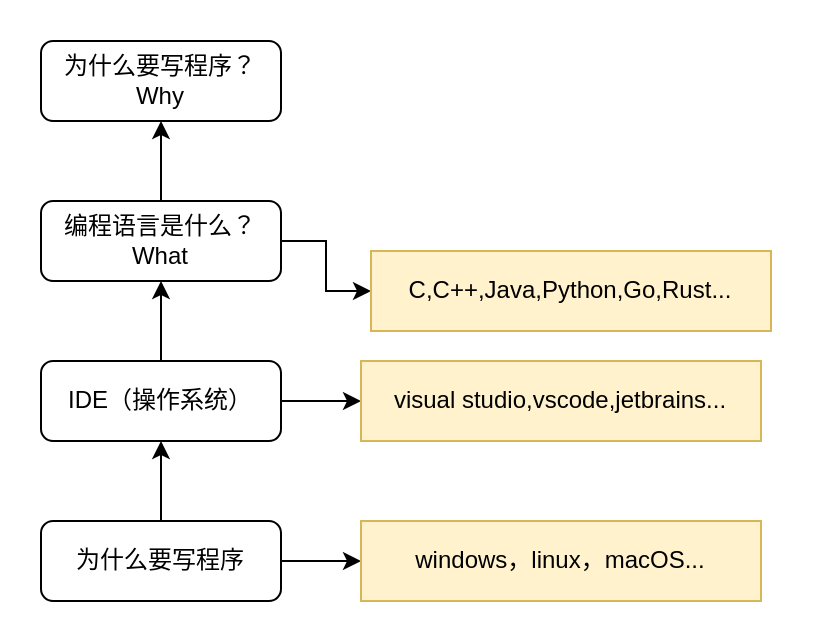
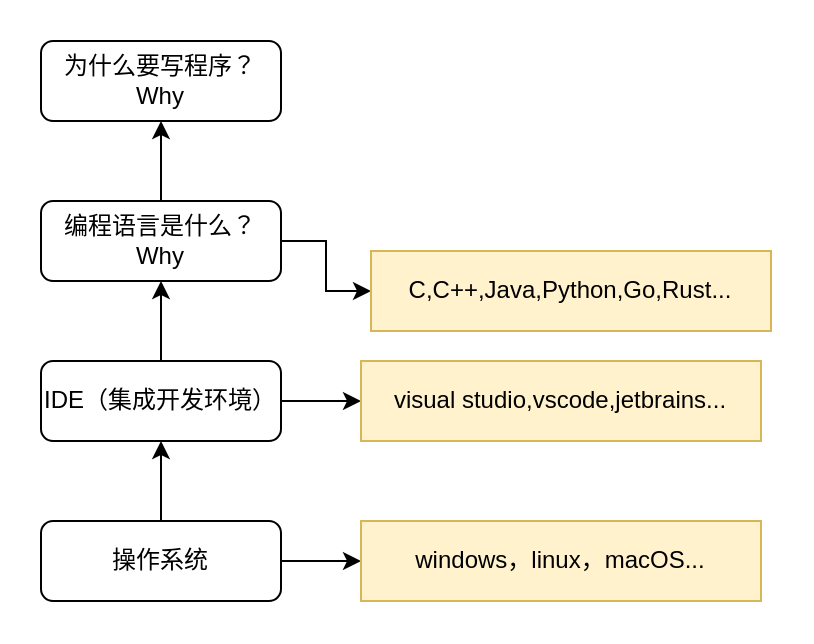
(161, 241) -> (161, 241)
(161, 401) -> (161, 401)
(161, 561) -> (161, 561)
